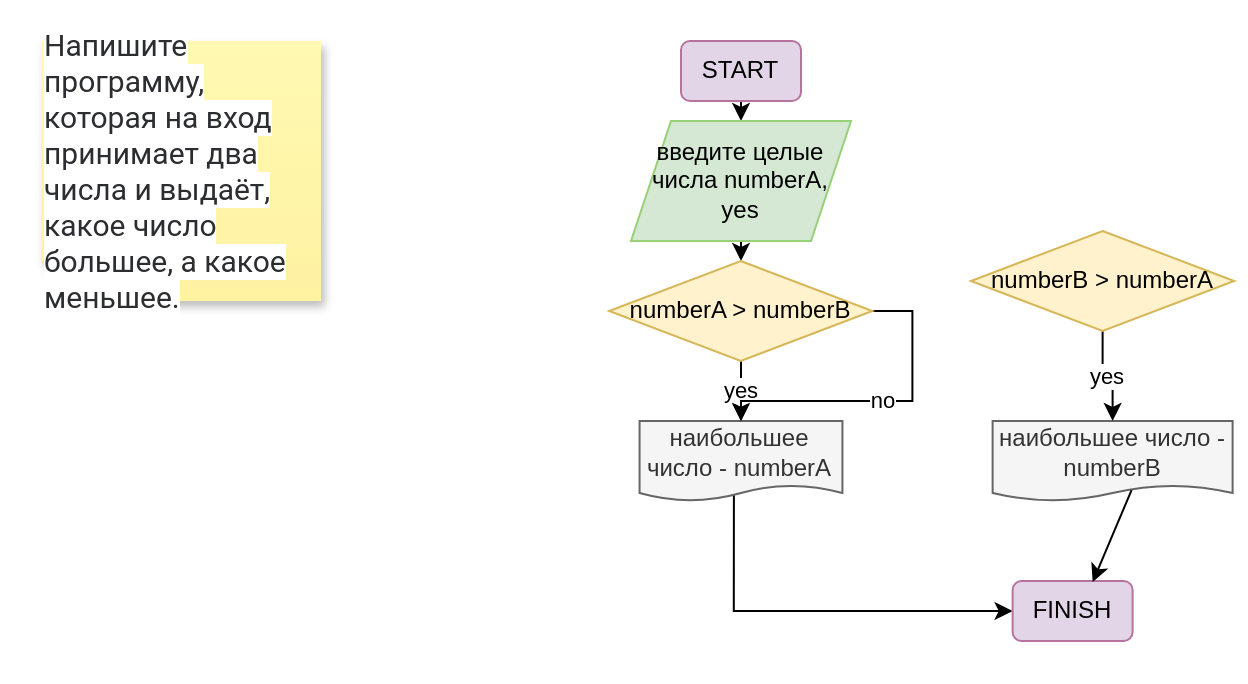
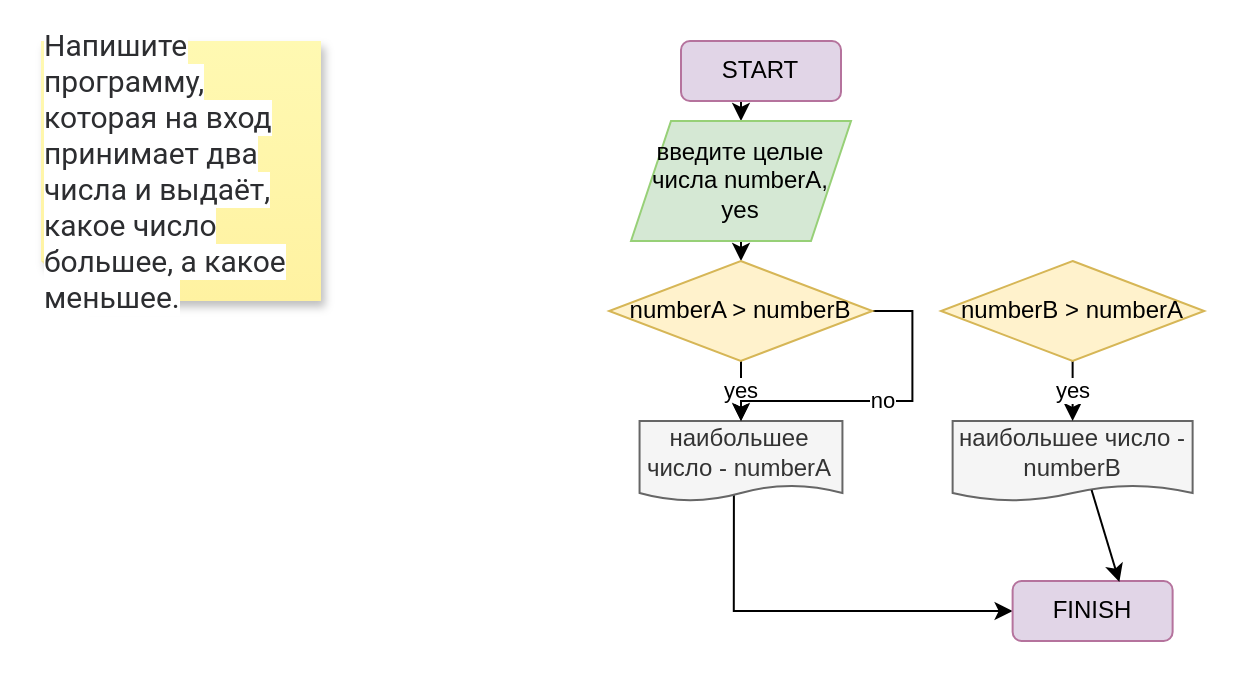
(741, 71) -> (761, 71)
(1103, 281) -> (1073, 311)
(1113, 461) -> (1073, 461)
(1073, 611) -> (1093, 611)
